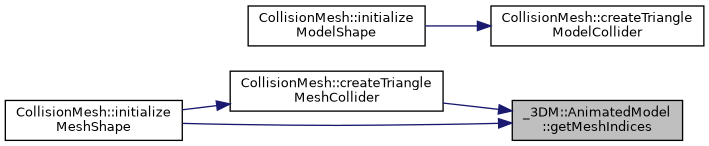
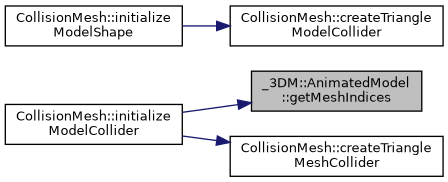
(471, 106) -> none
(94, 120) -> (94, 124)
